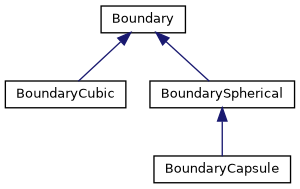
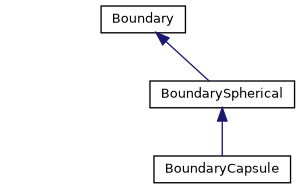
(66, 94) -> none
